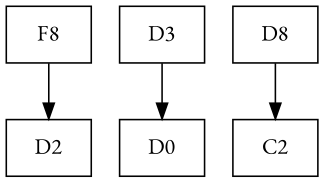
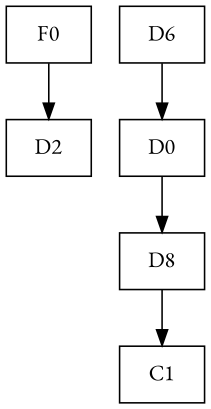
(49, 35) -> (49, 35)
(162, 35) -> (162, 35)
(275, 148) -> (162, 375)
none -> (162, 197)
